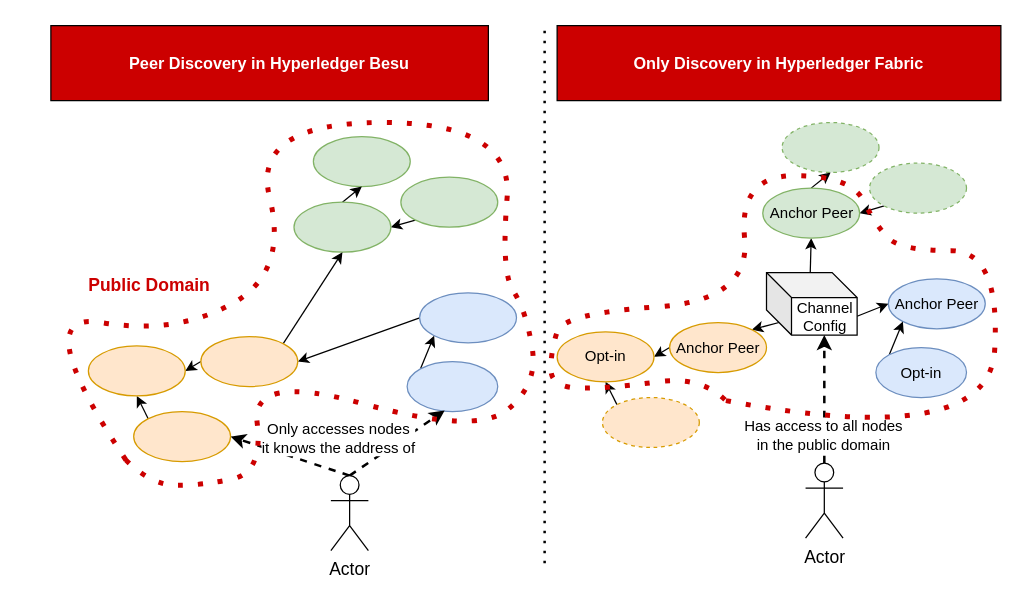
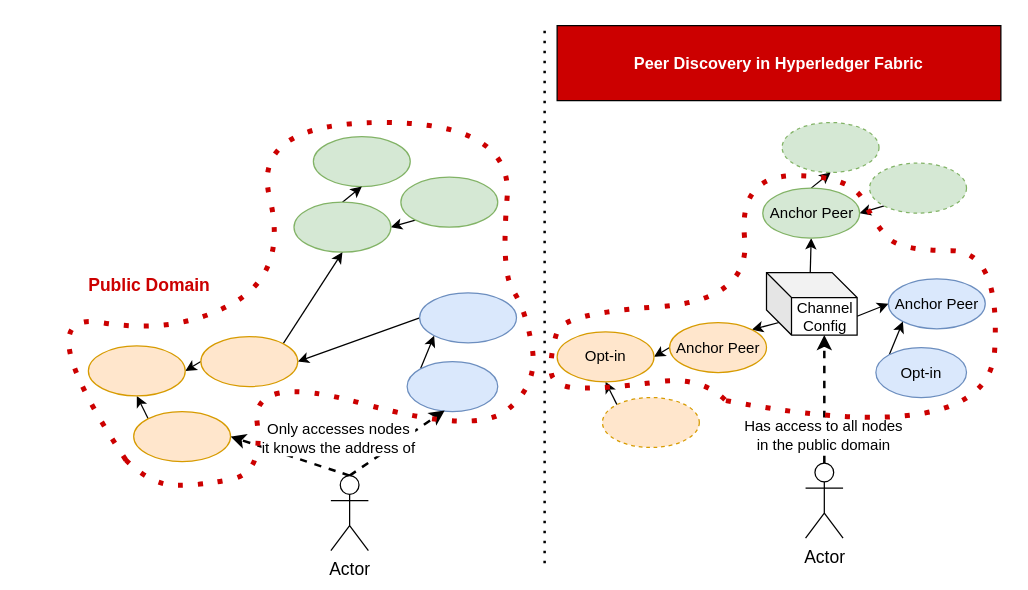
(269, 63) -> none
(779, 63) -> (779, 63)
